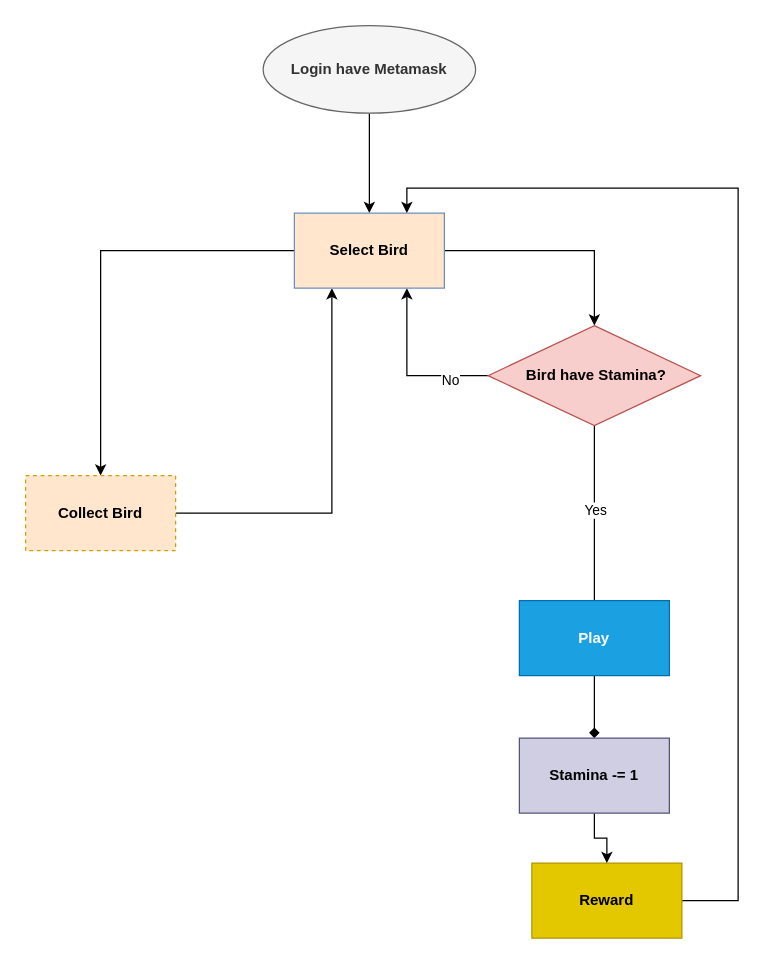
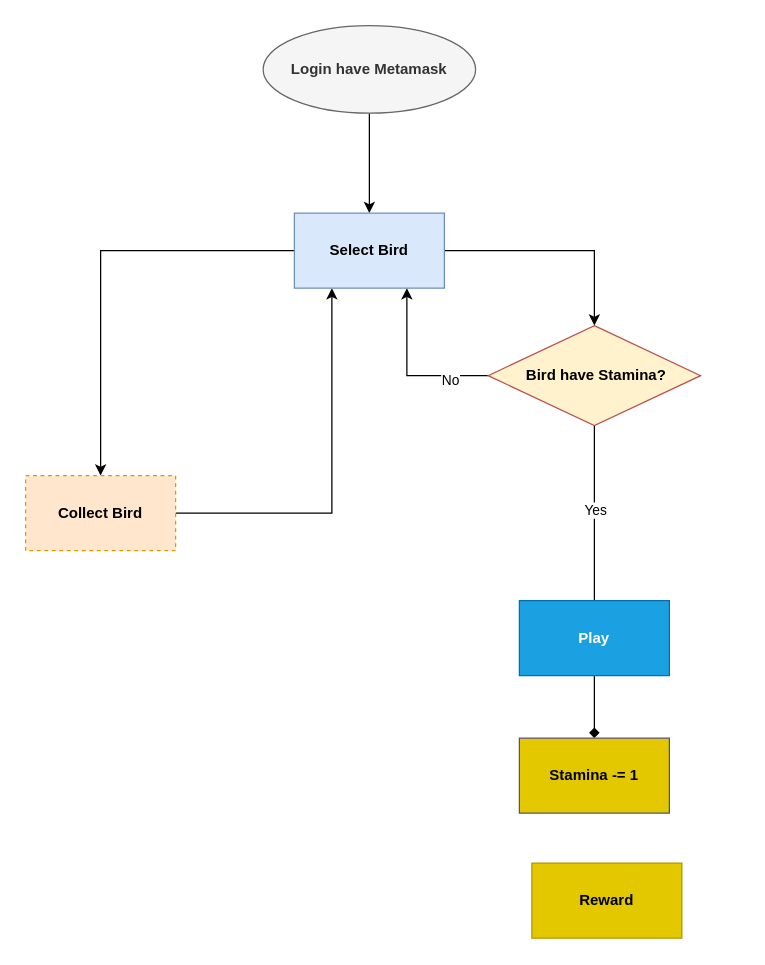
(369, 251) -> (369, 251)
(594, 376) -> (594, 376)
(738, 398) -> none
(594, 776) -> (594, 776)
(596, 838) -> none
